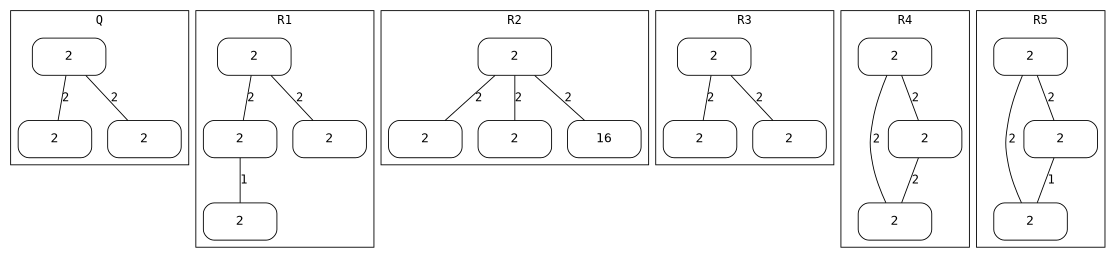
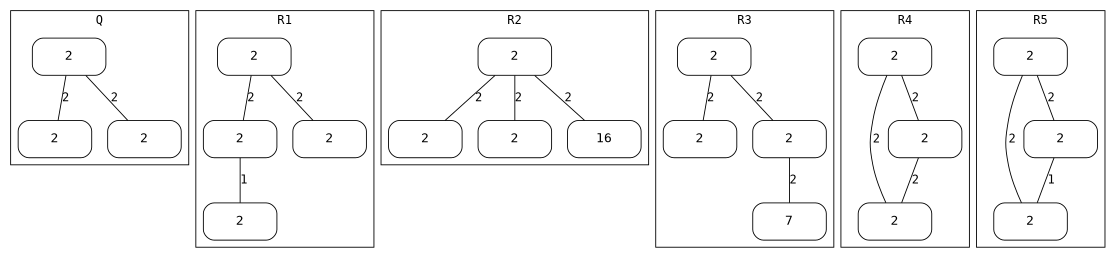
none -> (790, 222)
